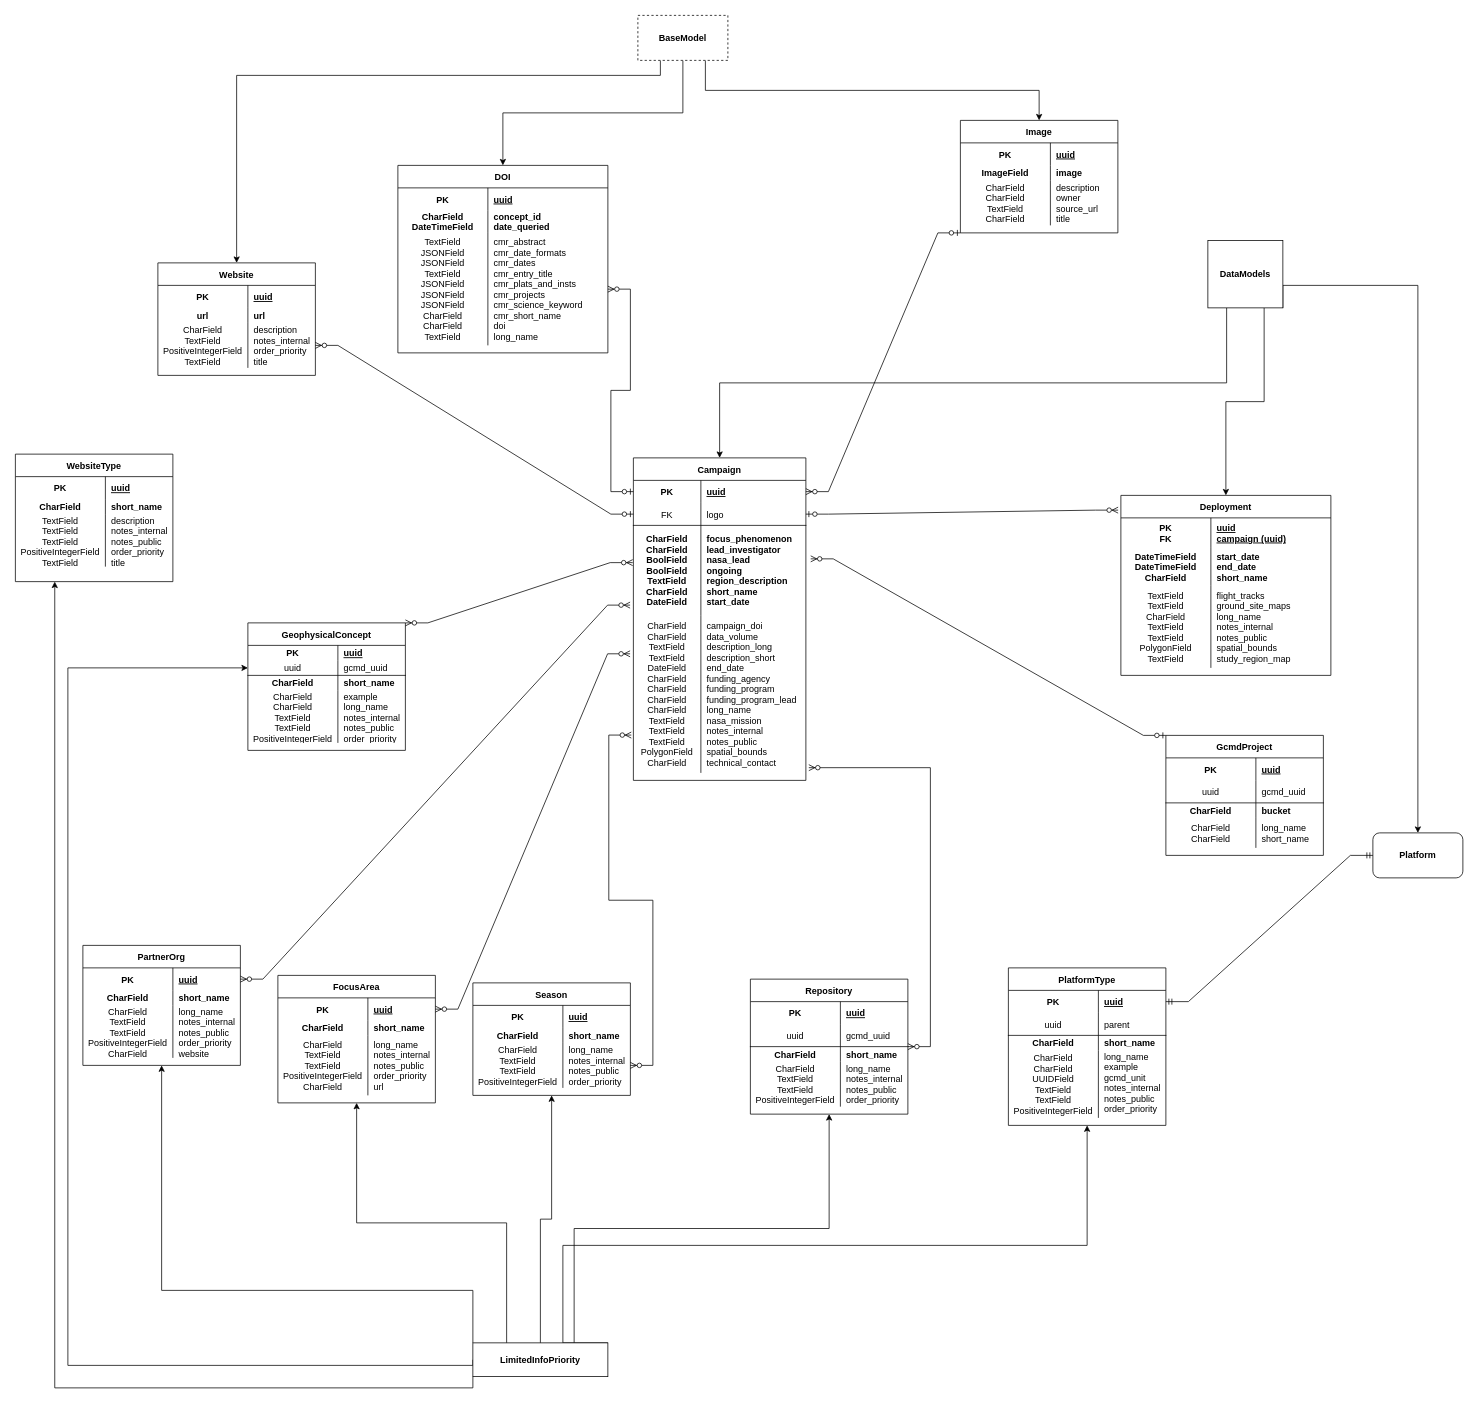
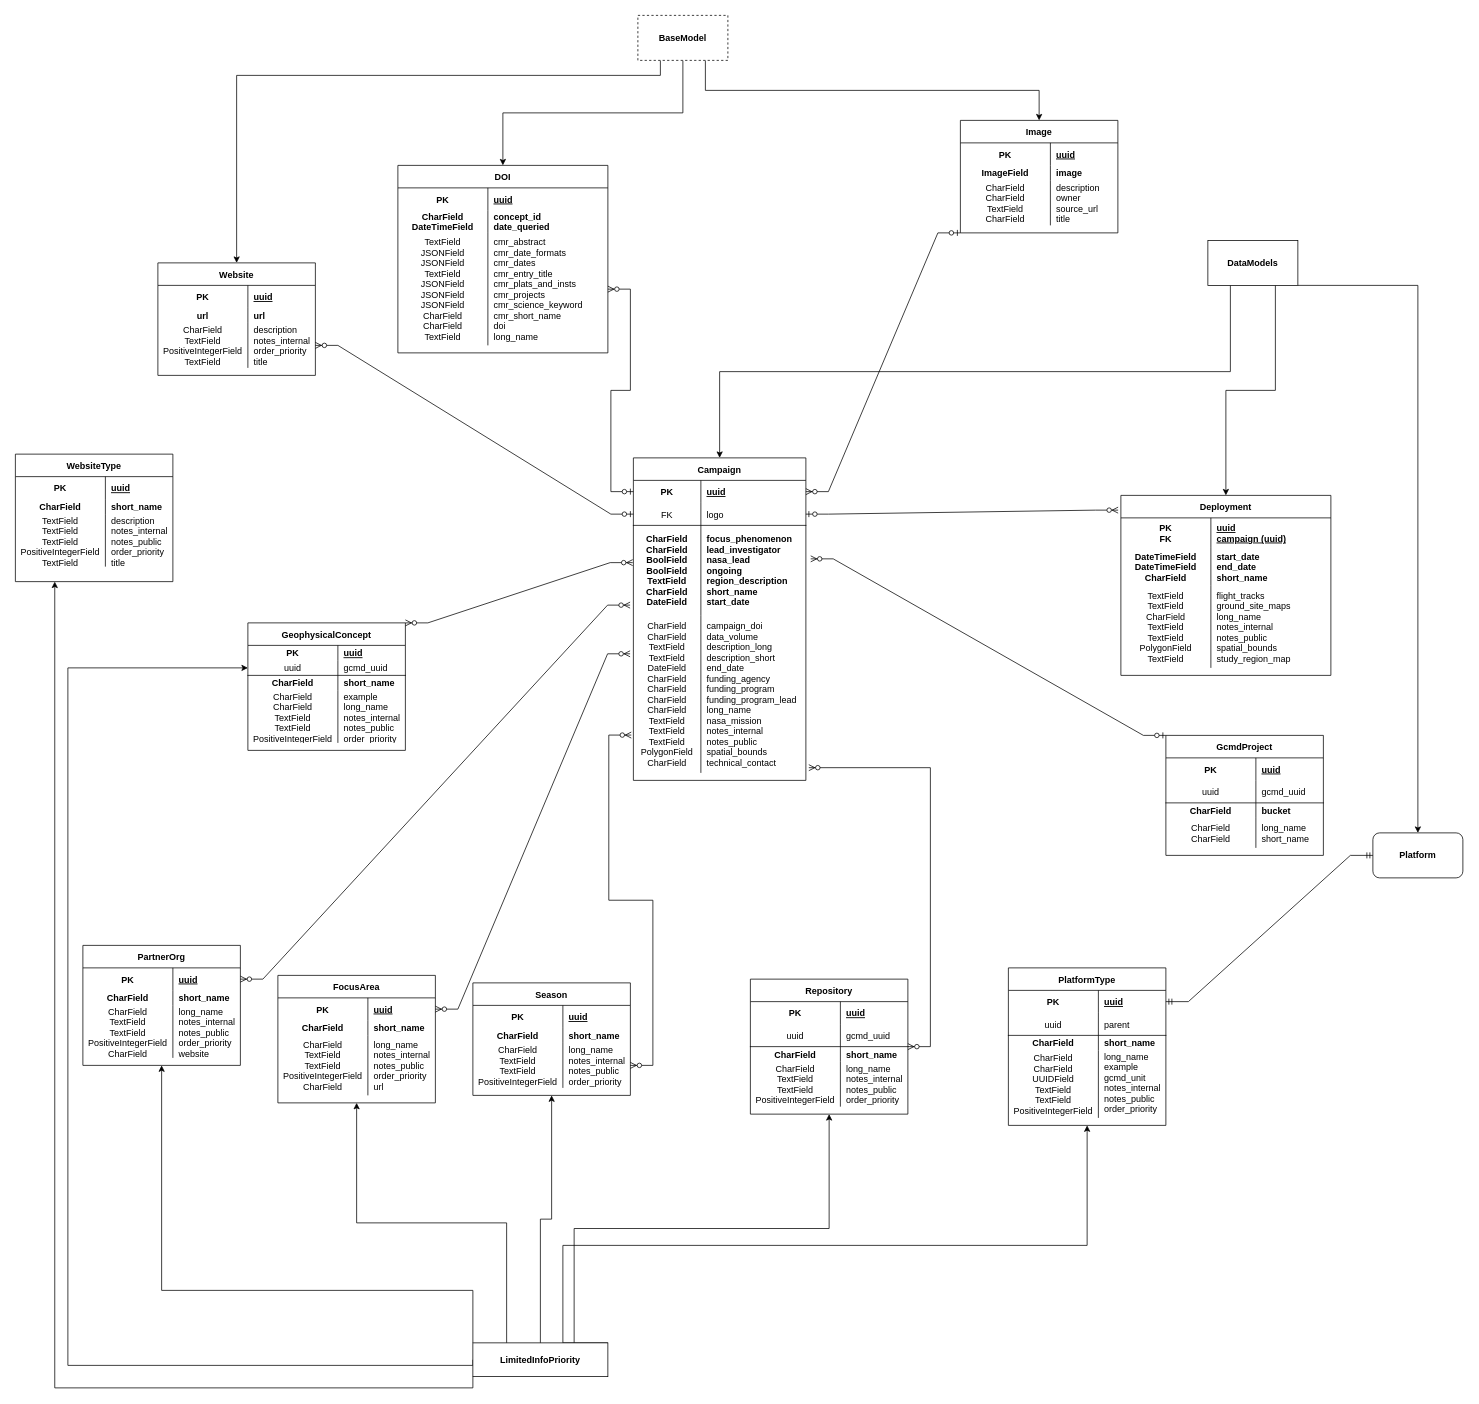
(1245, 274) -> (1253, 263)
